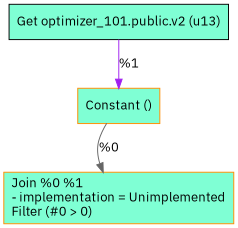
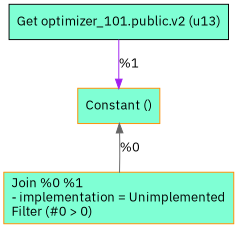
(98, 143) -> (120, 153)
